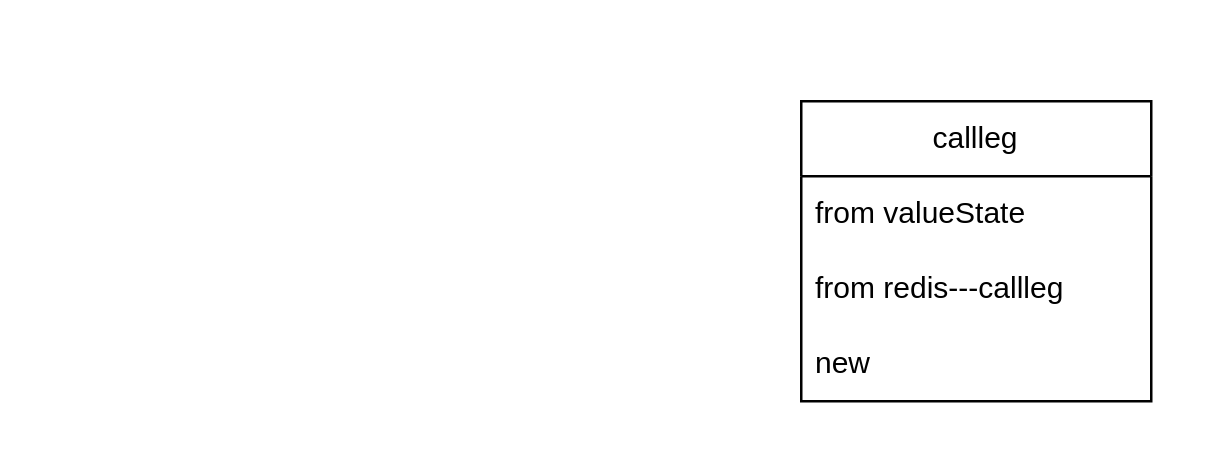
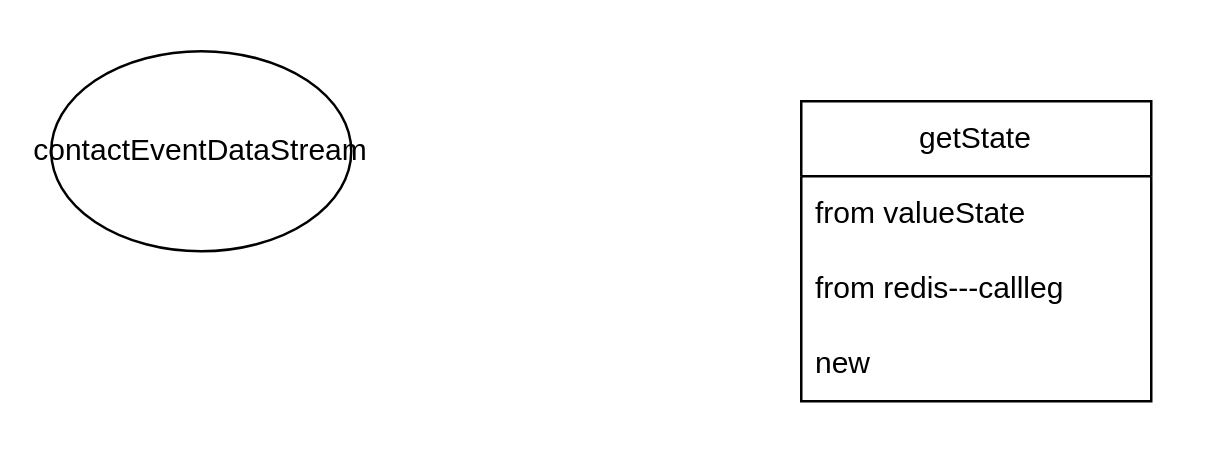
(976, 139) -> (976, 139)
none -> (201, 151)
